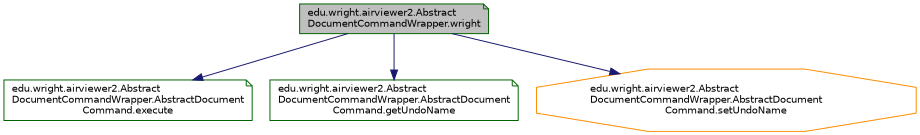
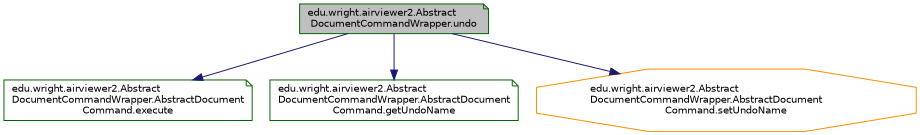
(394, 19) -> (394, 19)
